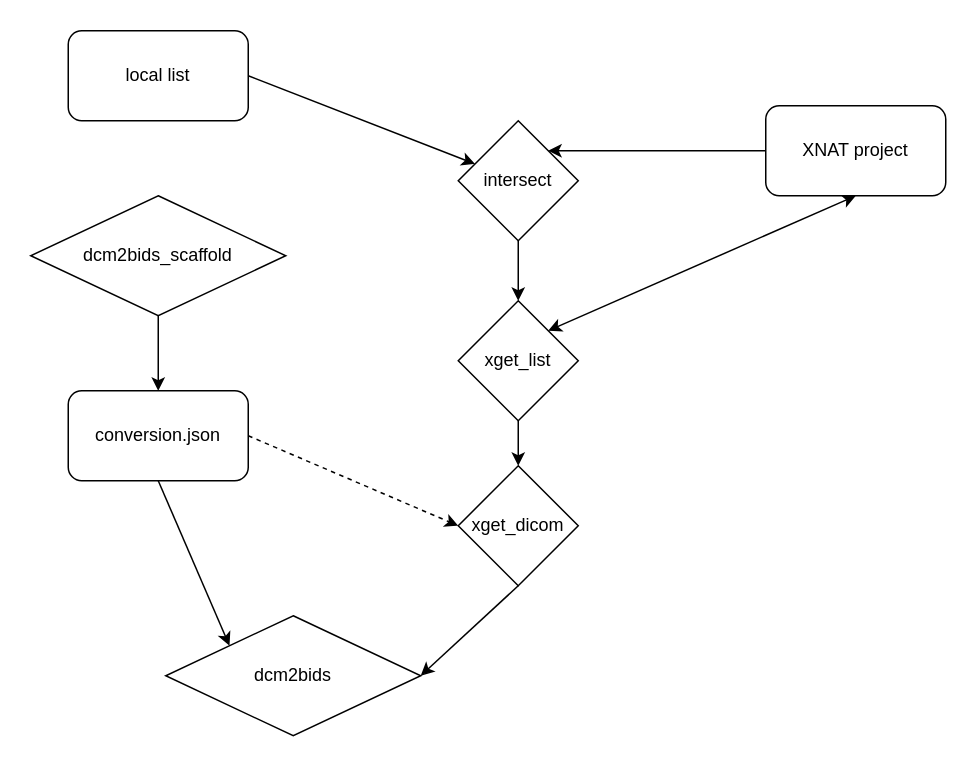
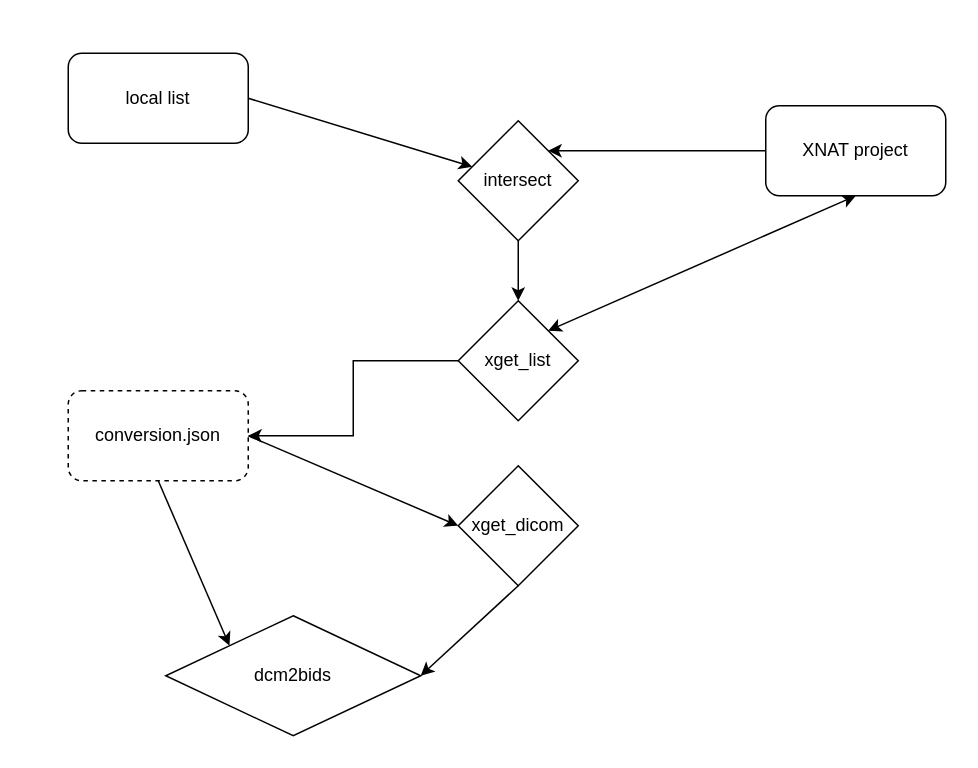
(158, 76) -> (158, 98)
(158, 256) -> none
(158, 348) -> none
(158, 436) -> (158, 436)
(518, 449) -> (353, 393)
(348, 478) -> (348, 478)
